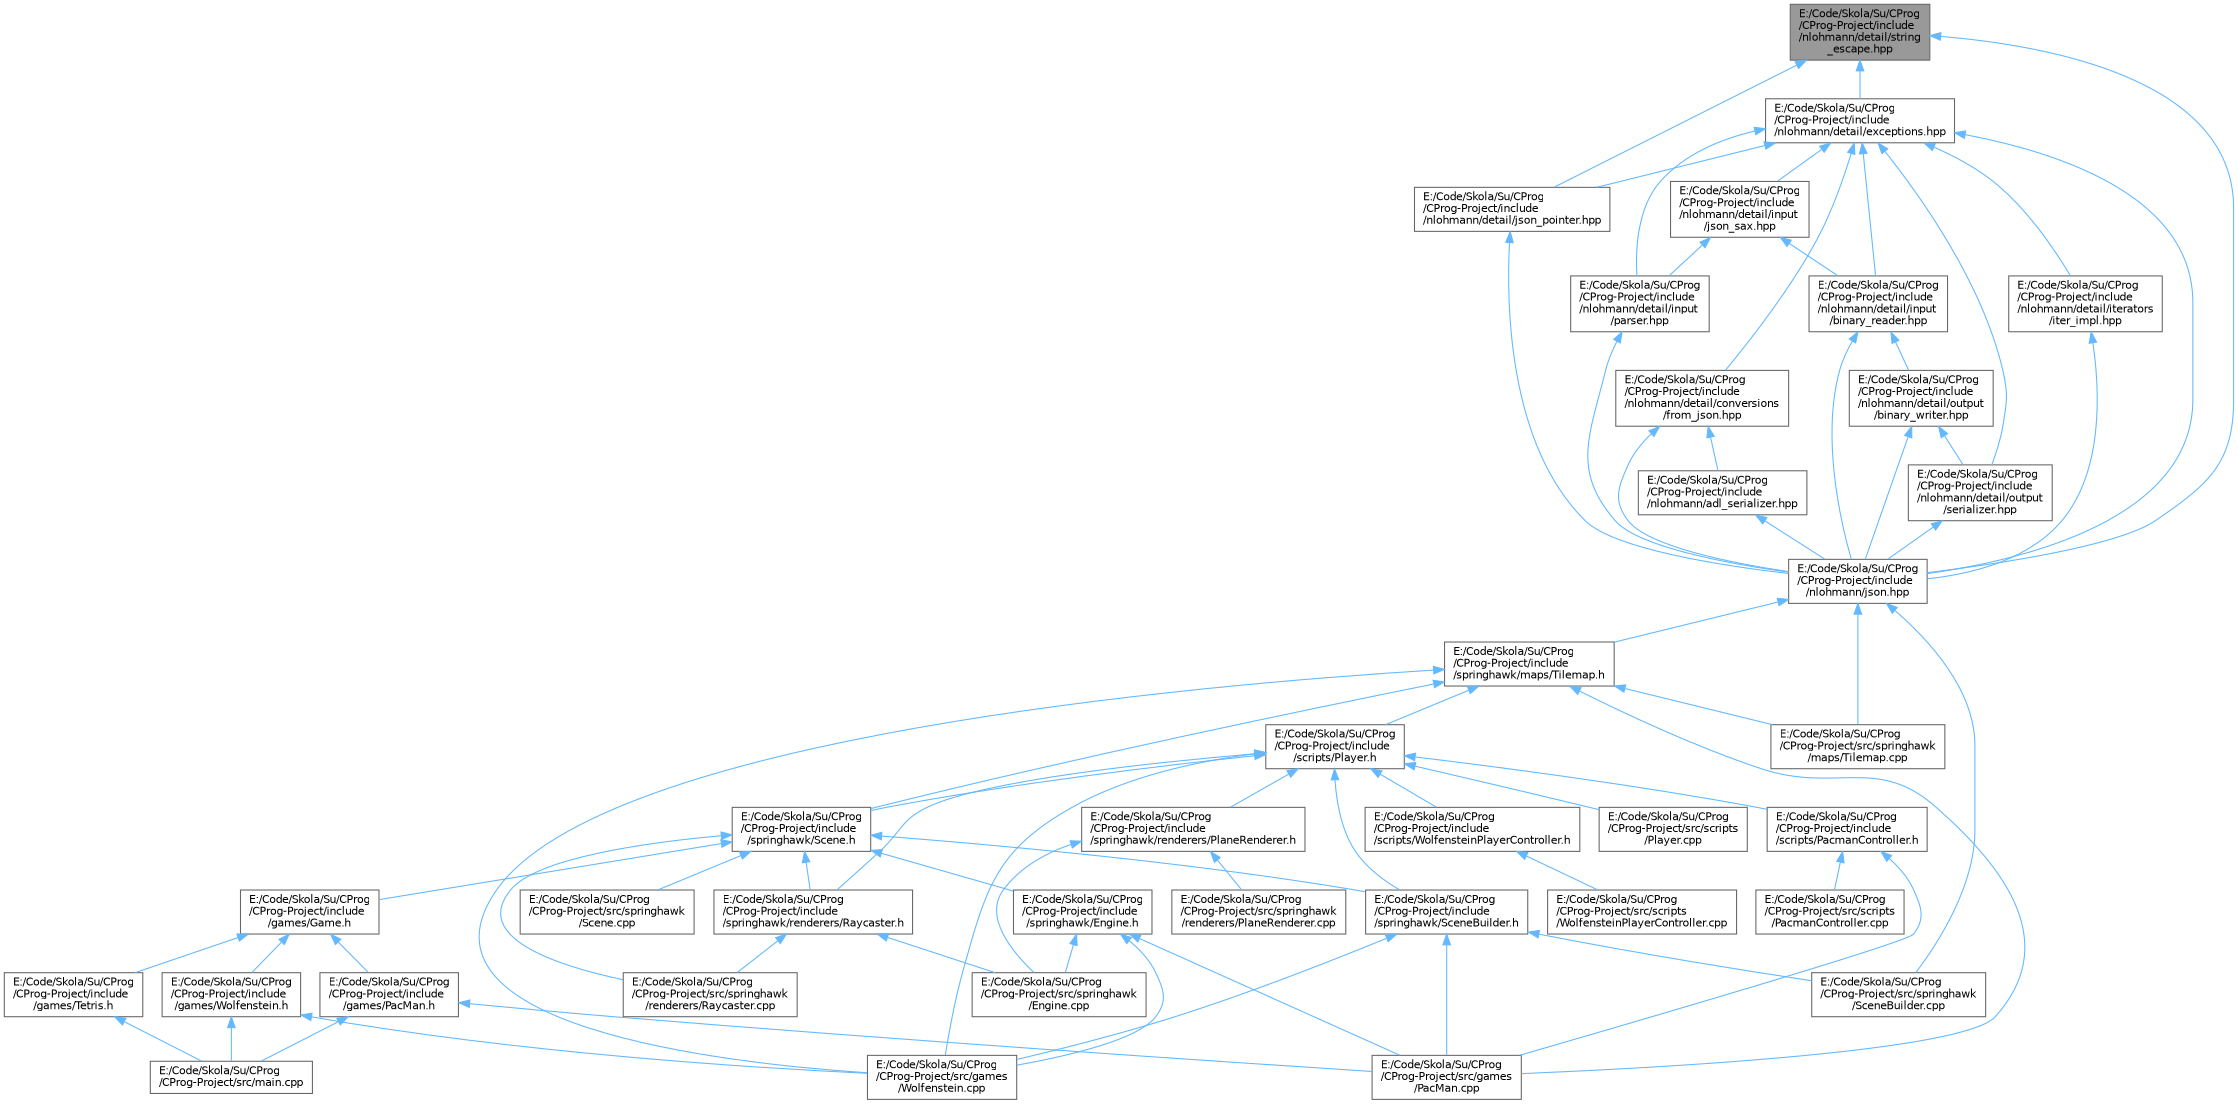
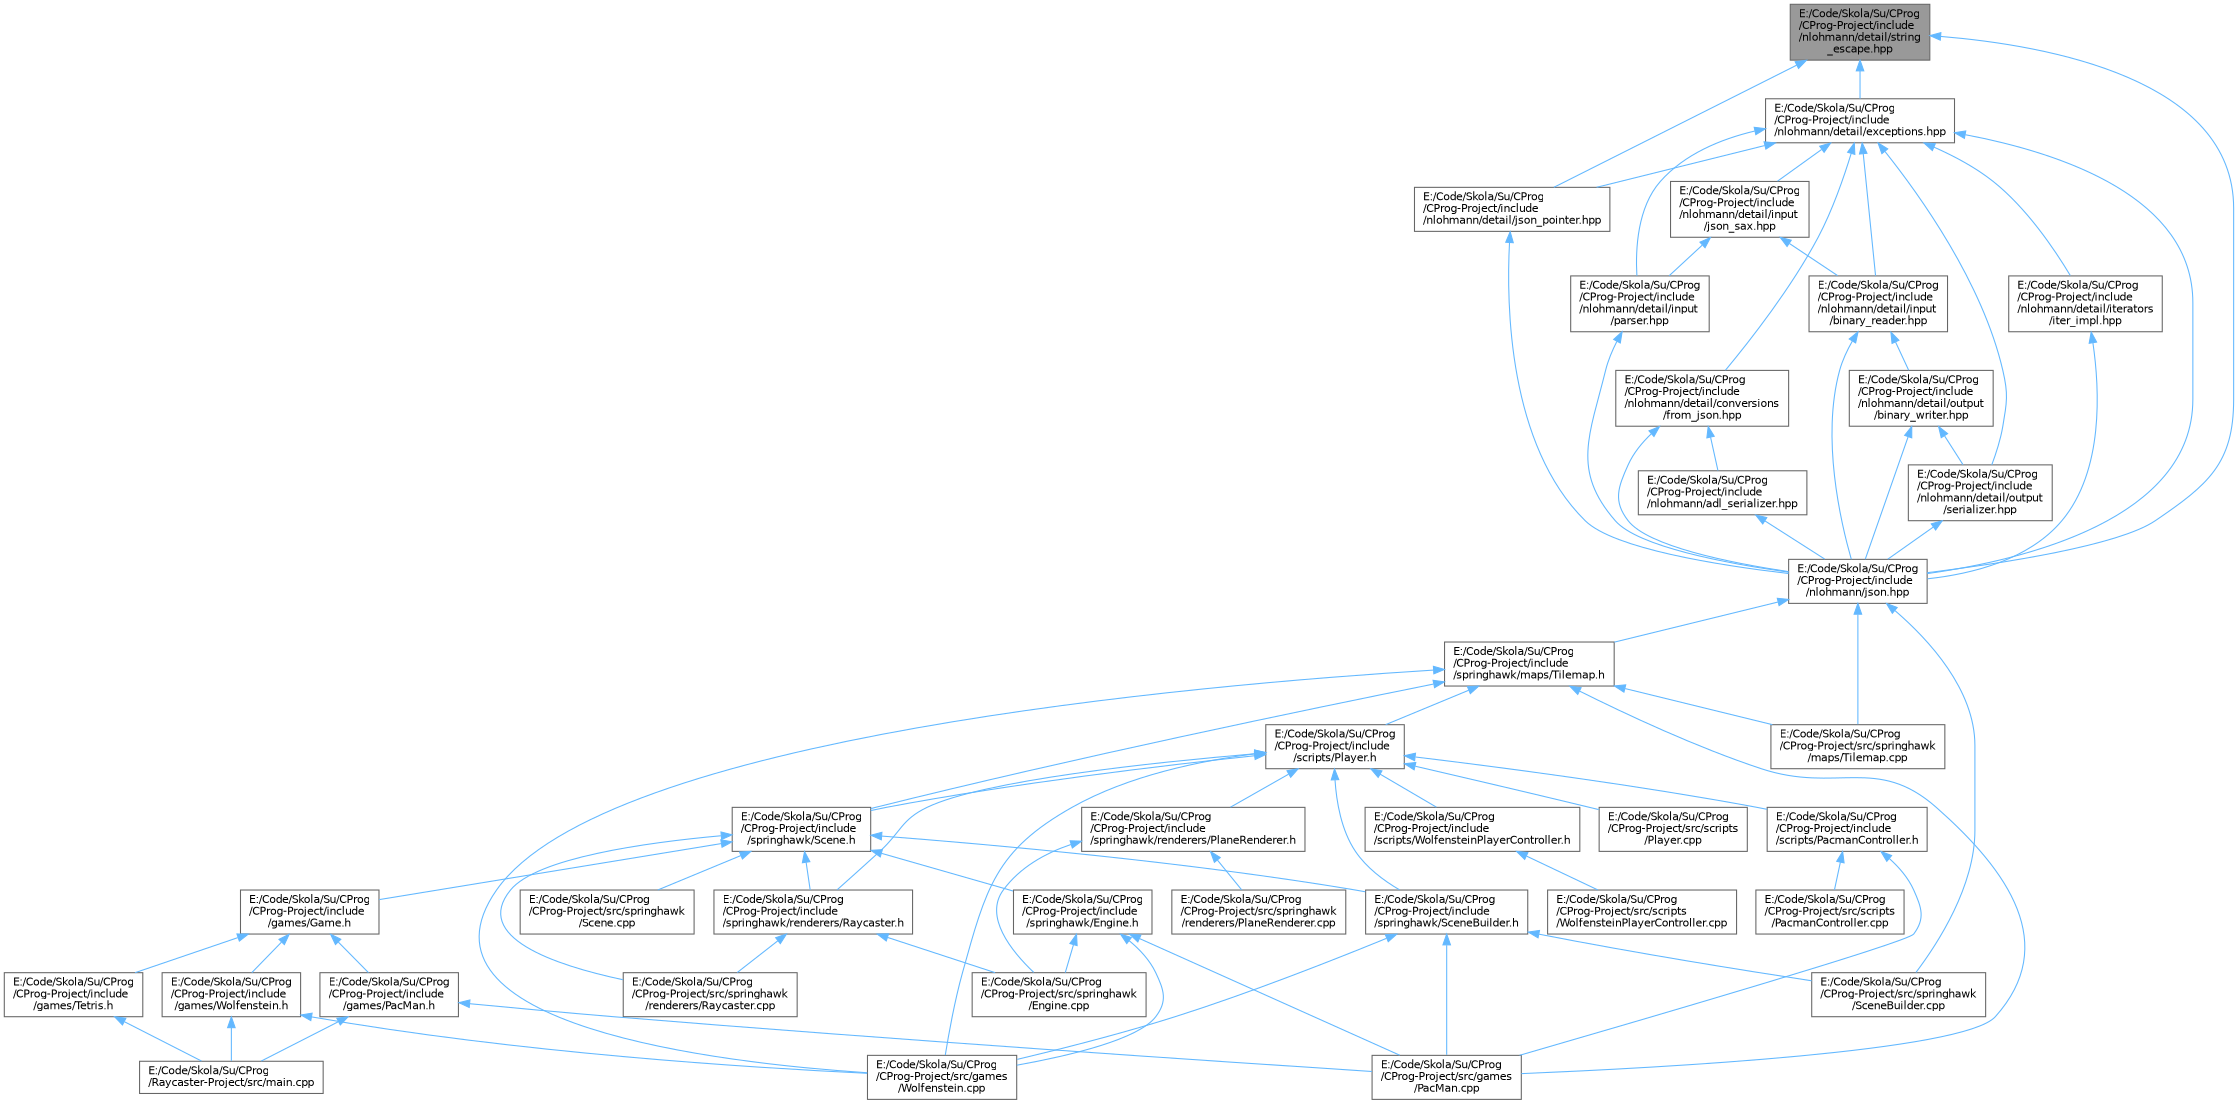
(231, 1077) -> (231, 1077)
